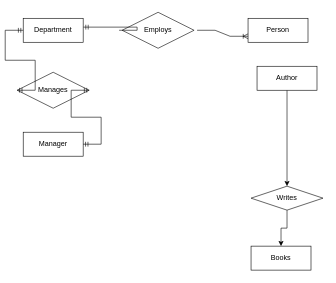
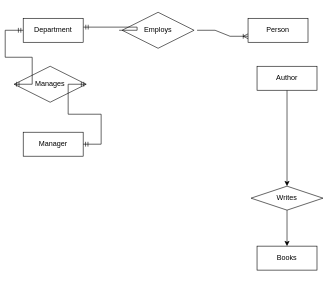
(53, 90) -> (50, 84)
(281, 258) -> (287, 258)
